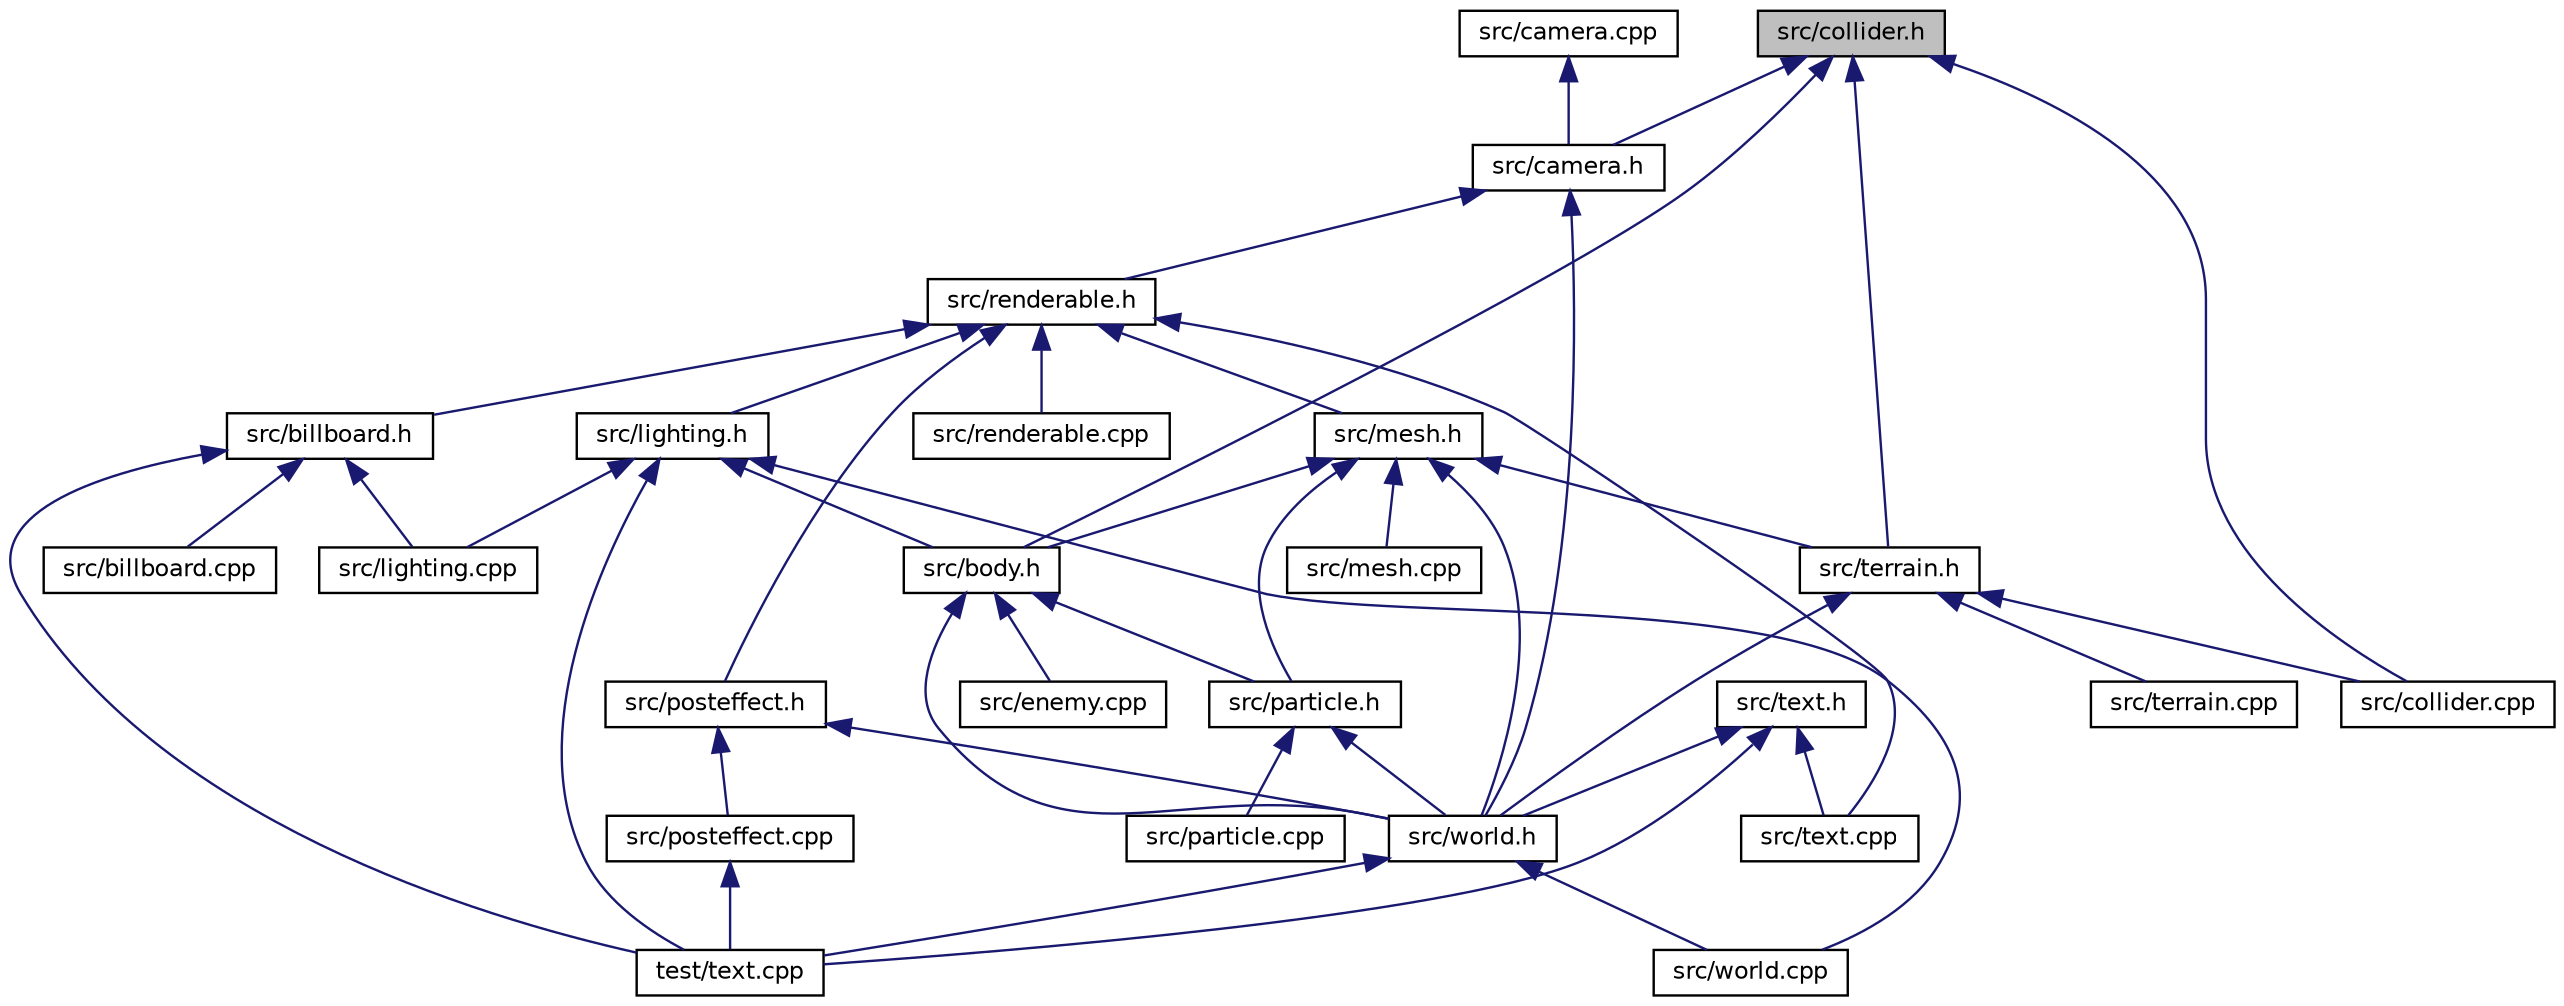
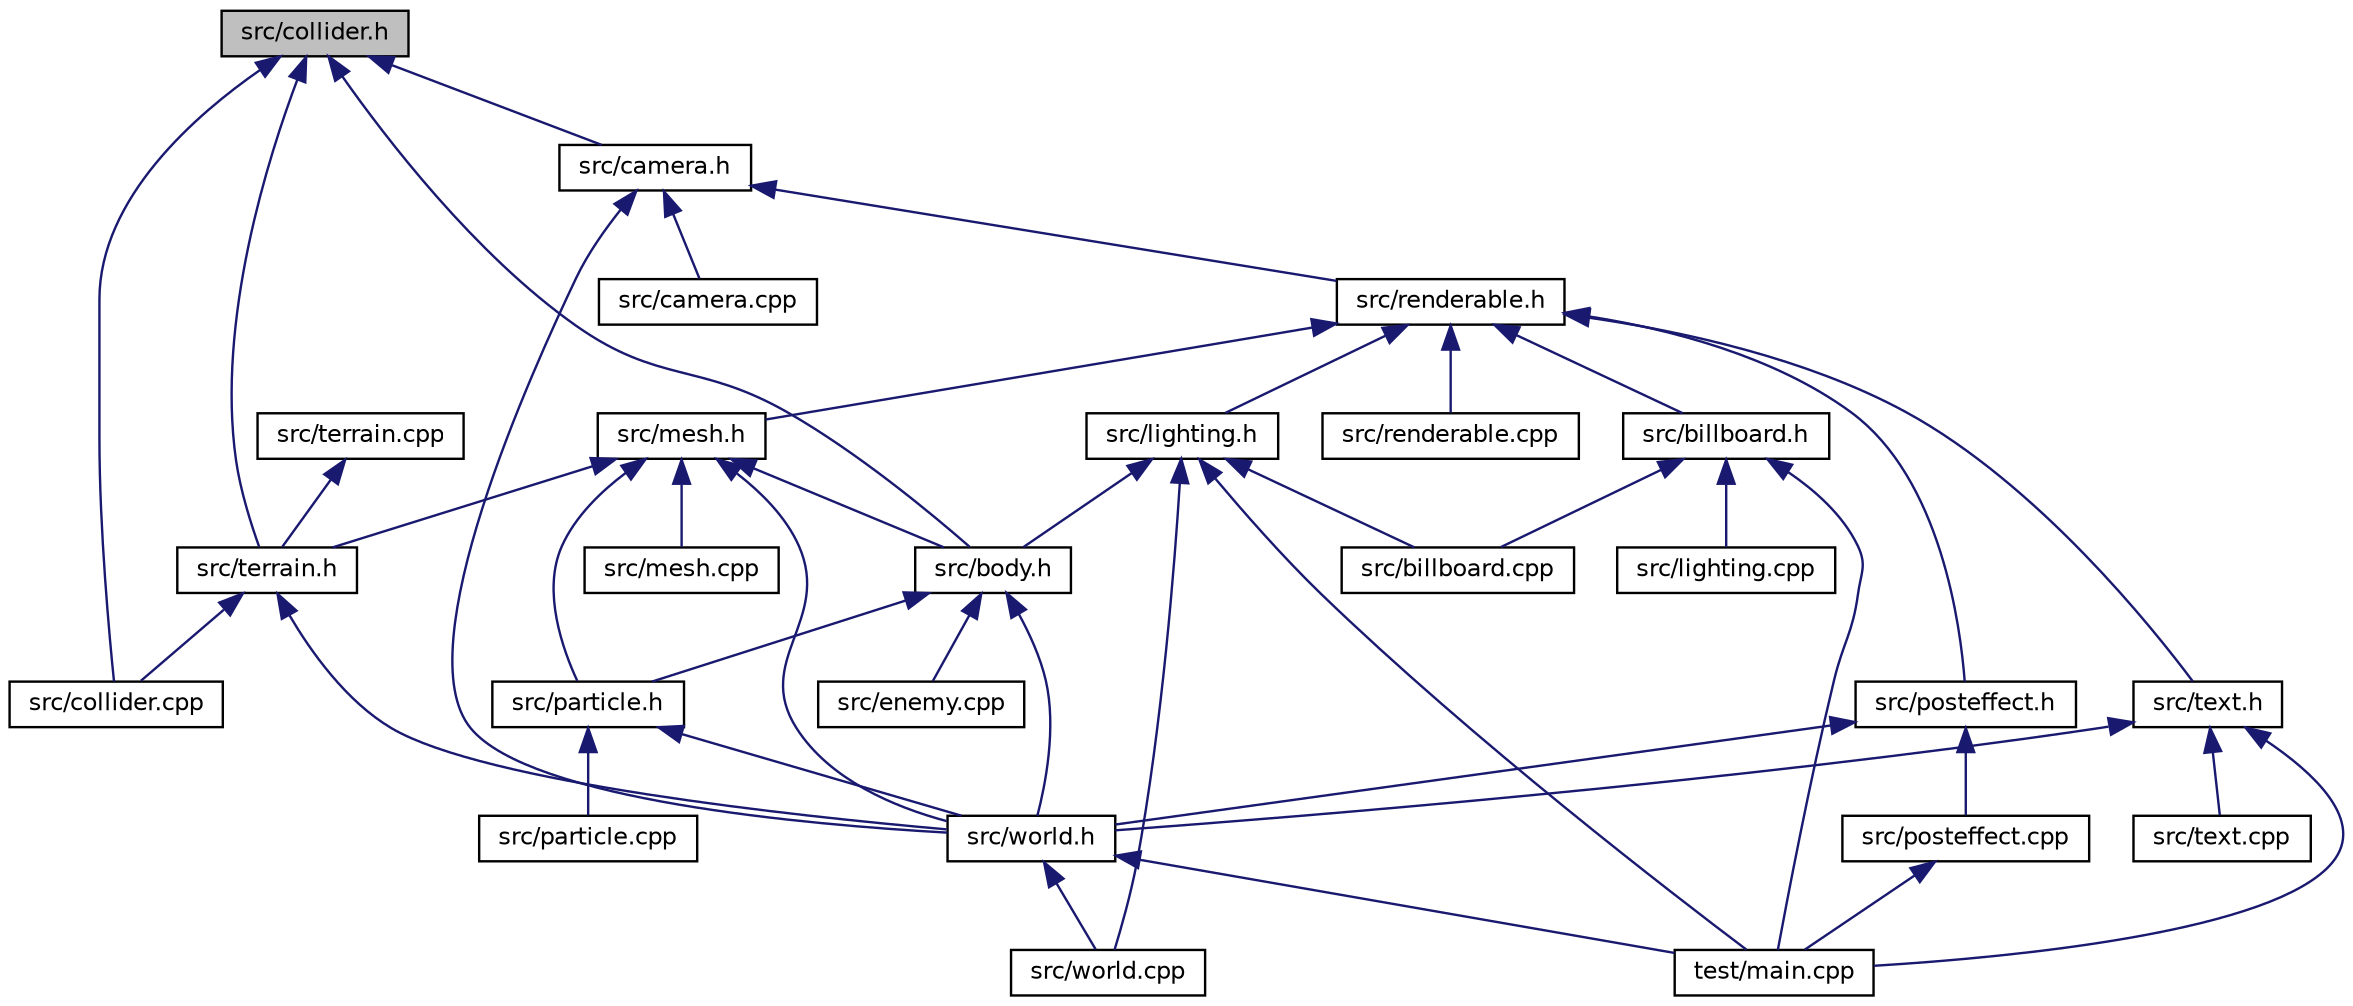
(1569, 113) -> (686, 246)
(1601, 475) -> (1933, 429)
(540, 509) -> (1331, 508)
(2053, 642) -> (307, 513)
(730, 973) -> (1774, 973)
